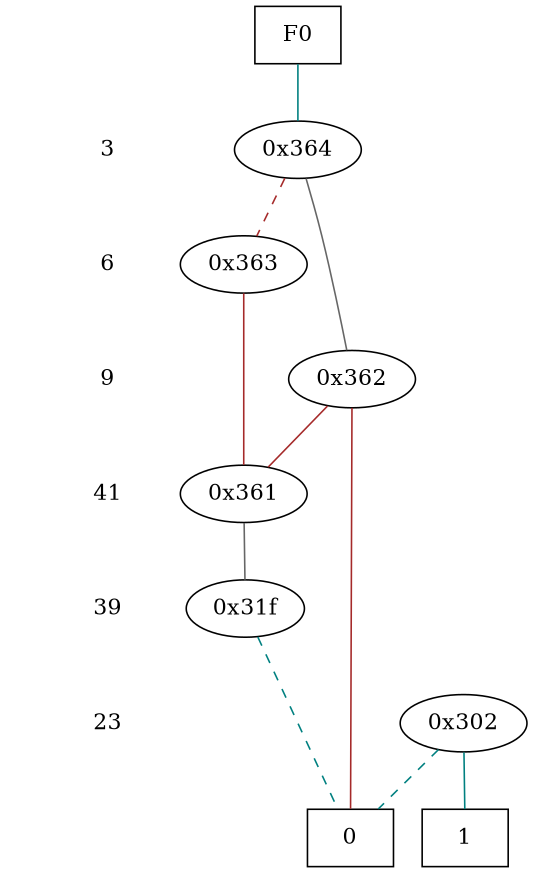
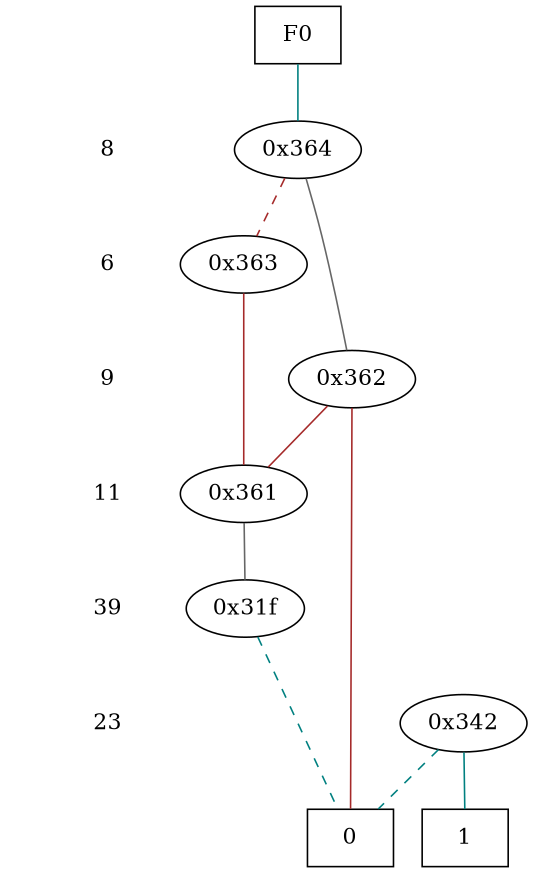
(108, 150) -> (108, 150)
(108, 494) -> (108, 494)
(464, 723) -> (464, 723)
